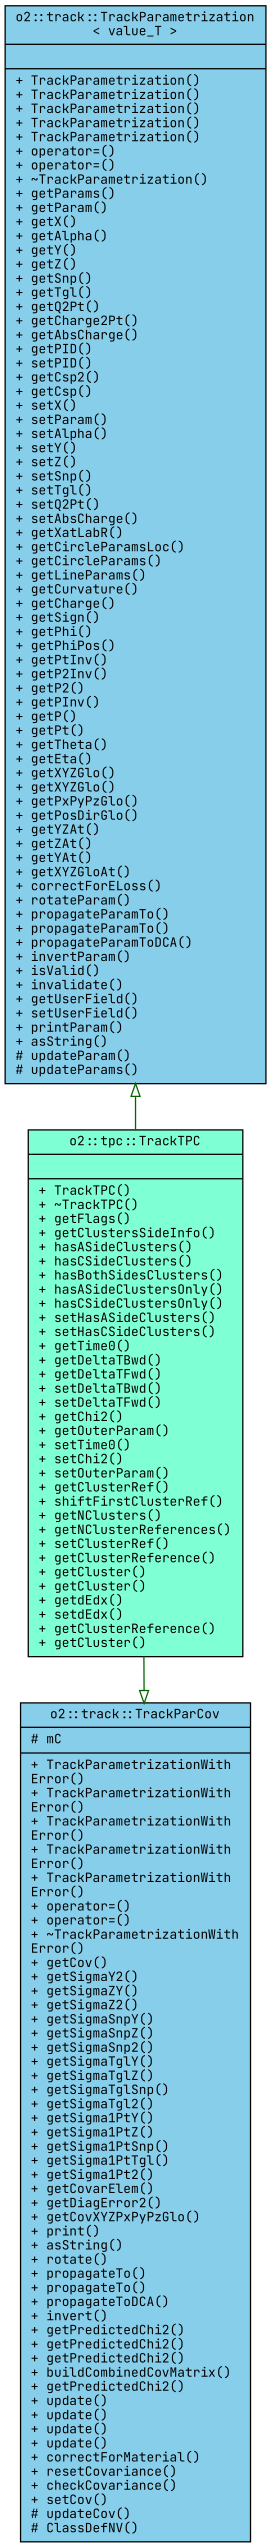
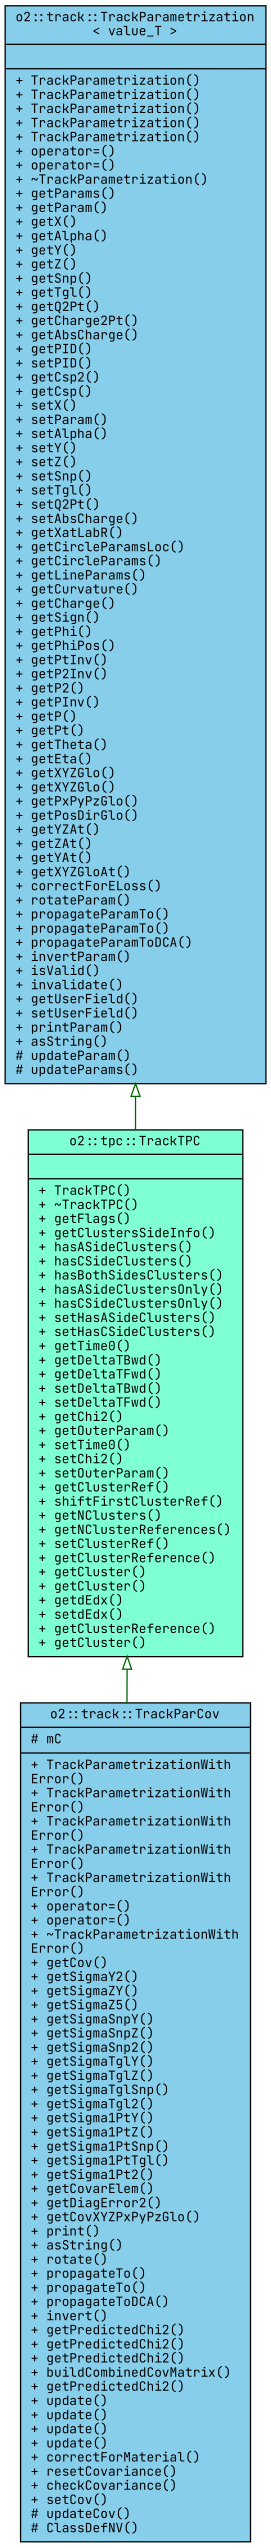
(144, 1673) -> (127, 1686)
(85, 2005) -> (85, 2005)
